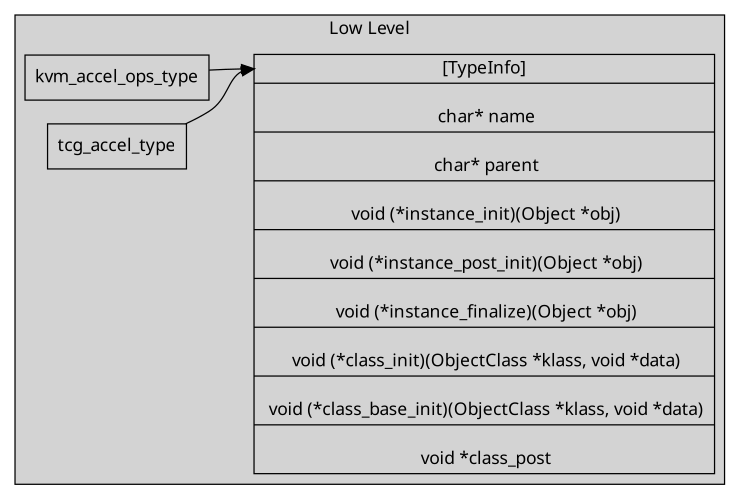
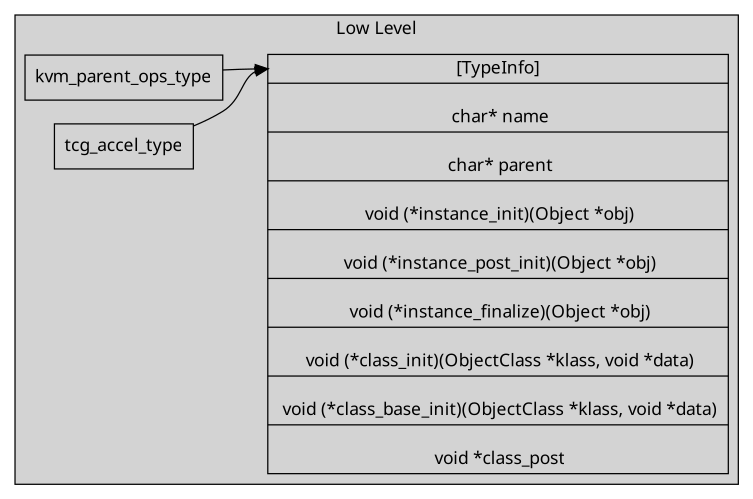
(117, 78) -> (124, 78)
